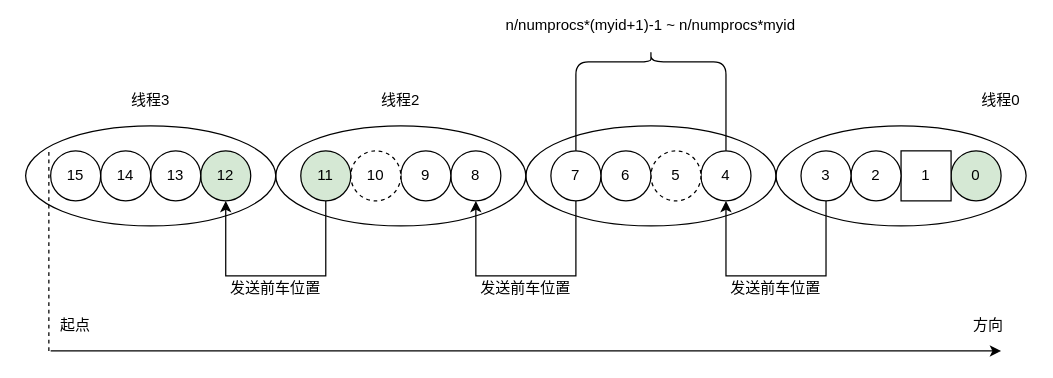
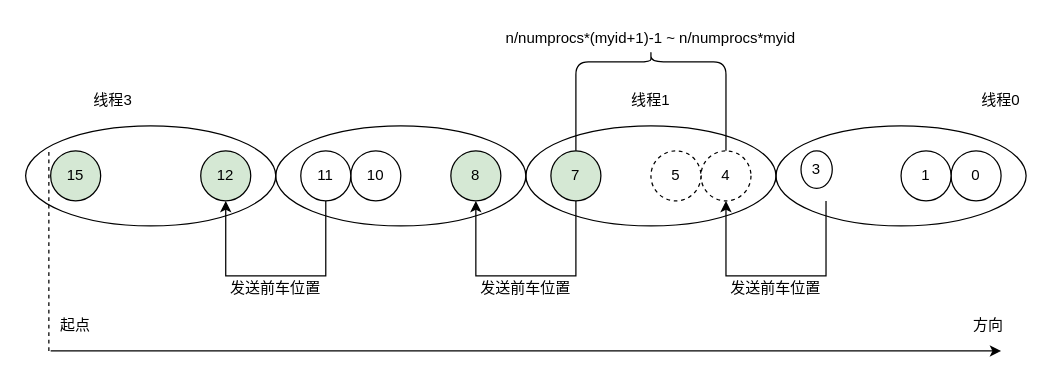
(651, 26) -> (651, 38)
(151, 101) -> (113, 101)
(401, 101) -> none
none -> (651, 101)
(76, 176) -> (76, 176)
(126, 176) -> none
(176, 176) -> none
(326, 176) -> (326, 176)
(376, 176) -> (376, 176)
(426, 176) -> none
(476, 176) -> (476, 176)
(576, 176) -> (576, 176)
(626, 176) -> none
(726, 176) -> (726, 176)
(826, 176) -> (816, 169)
(876, 176) -> none
(926, 176) -> (926, 176)
(976, 176) -> (976, 176)
